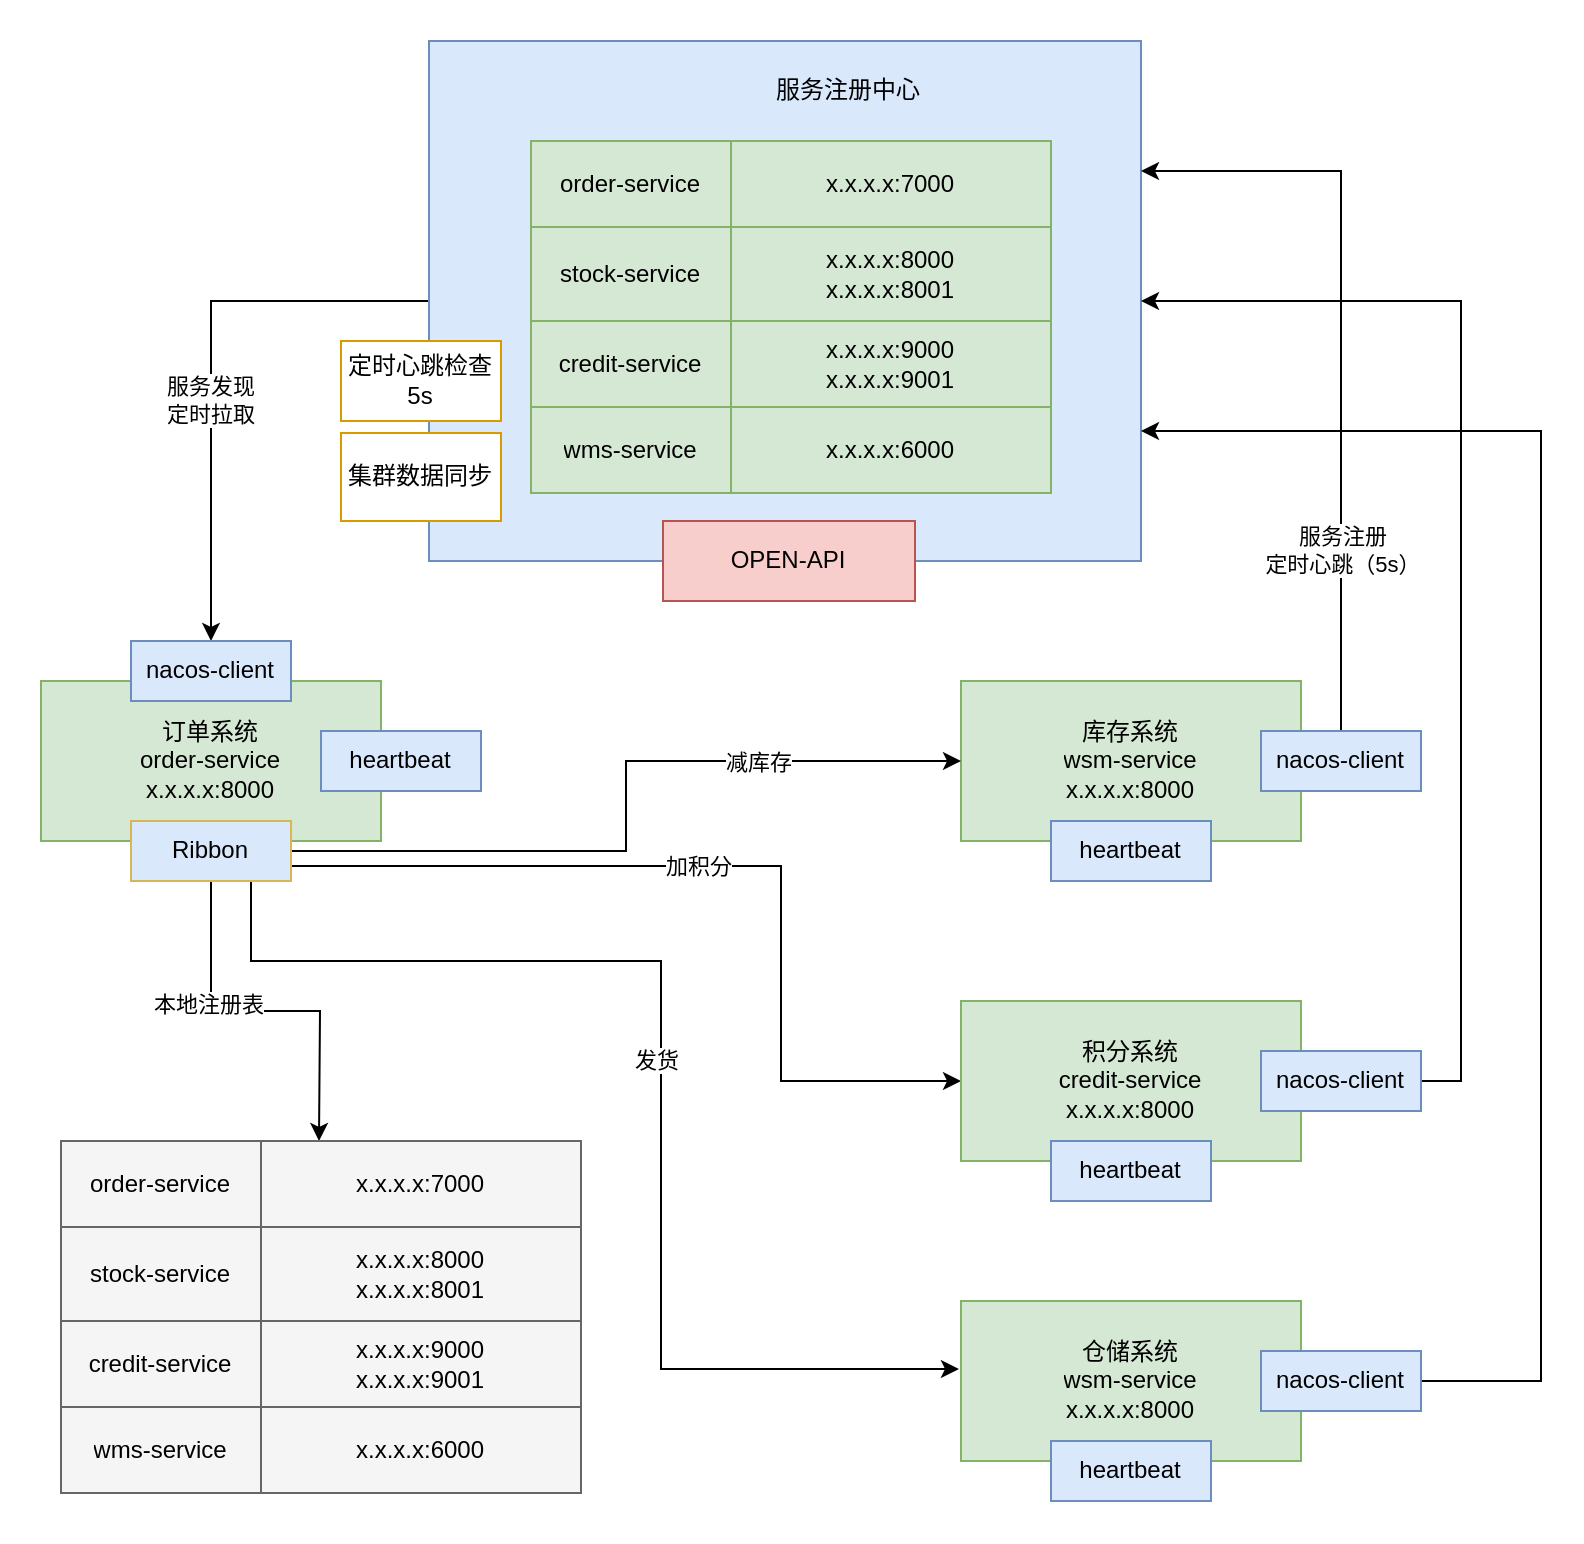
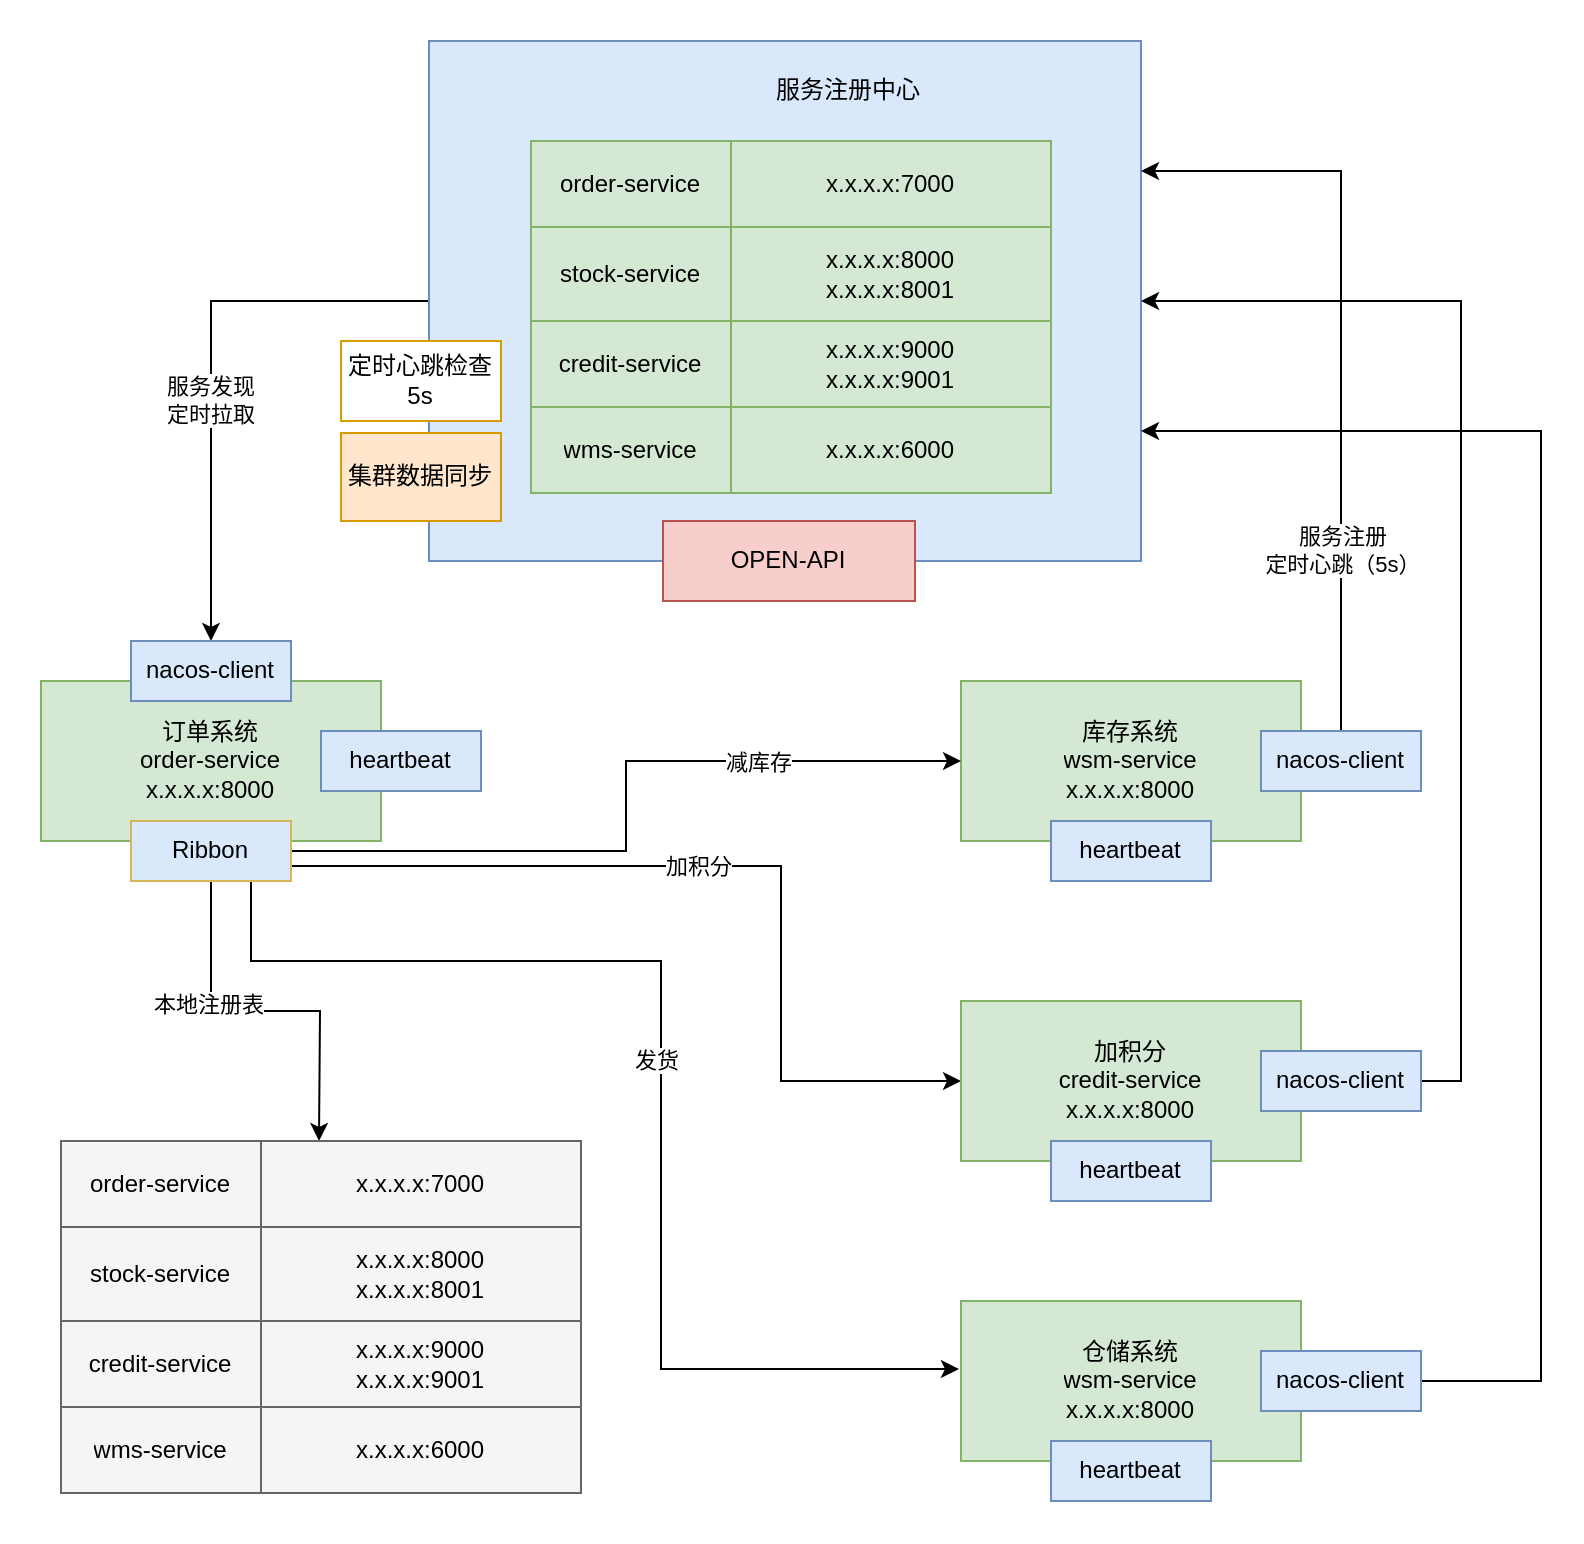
(421, 477) -> (421, 477)
(1131, 1081) -> (1131, 1081)
